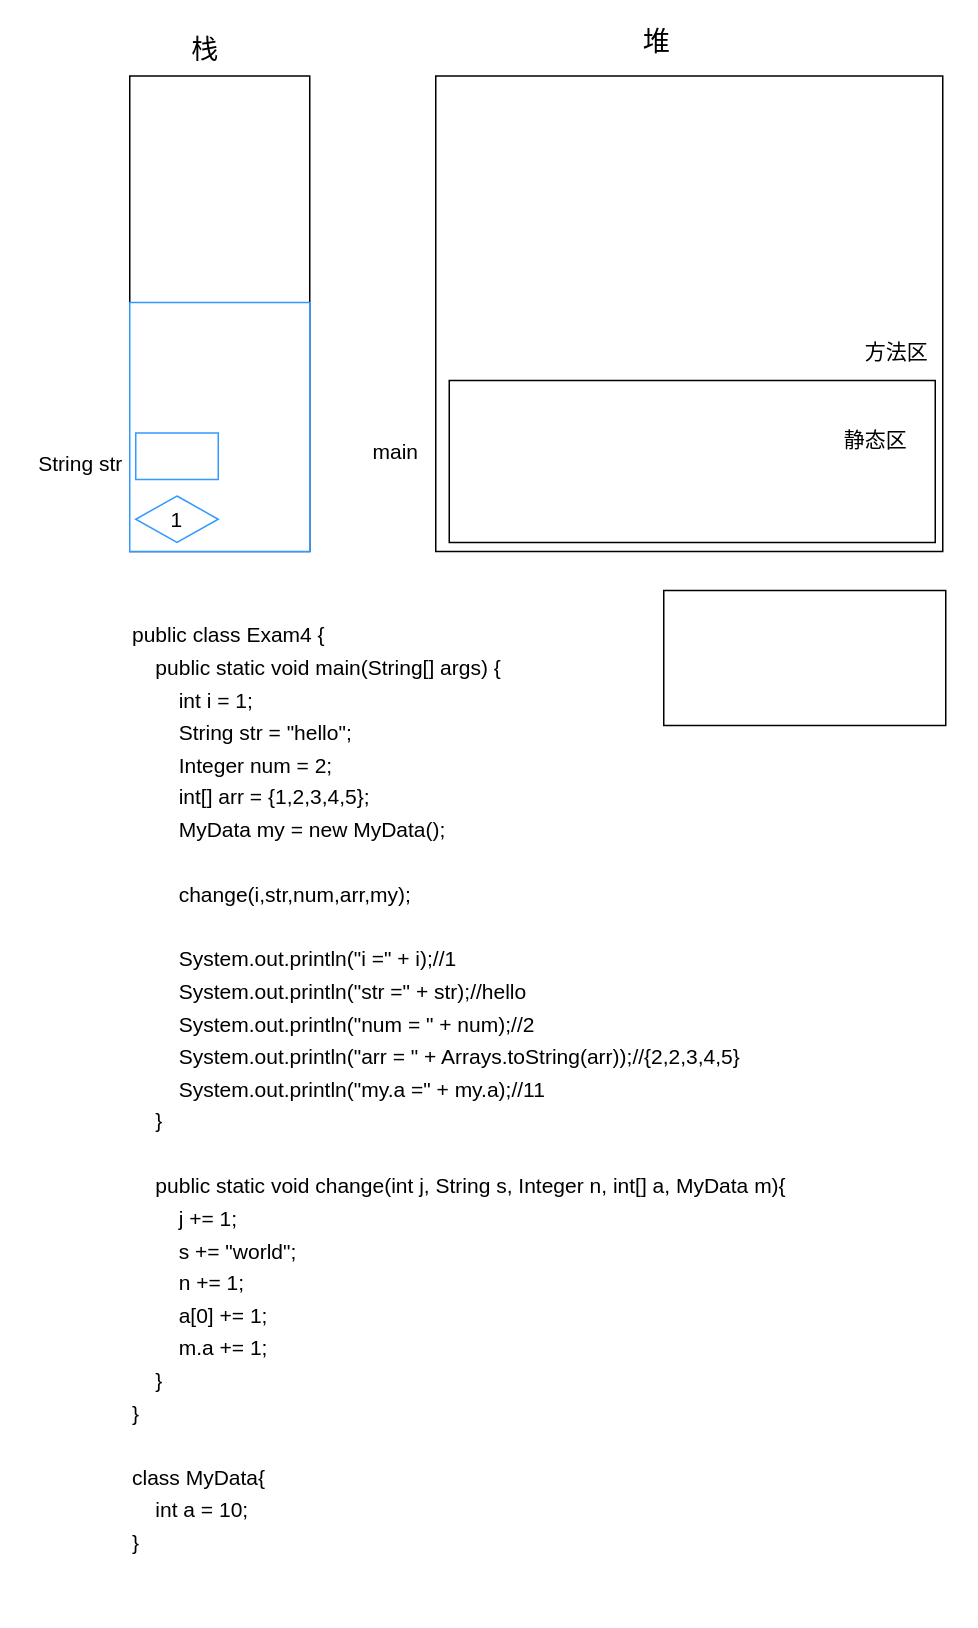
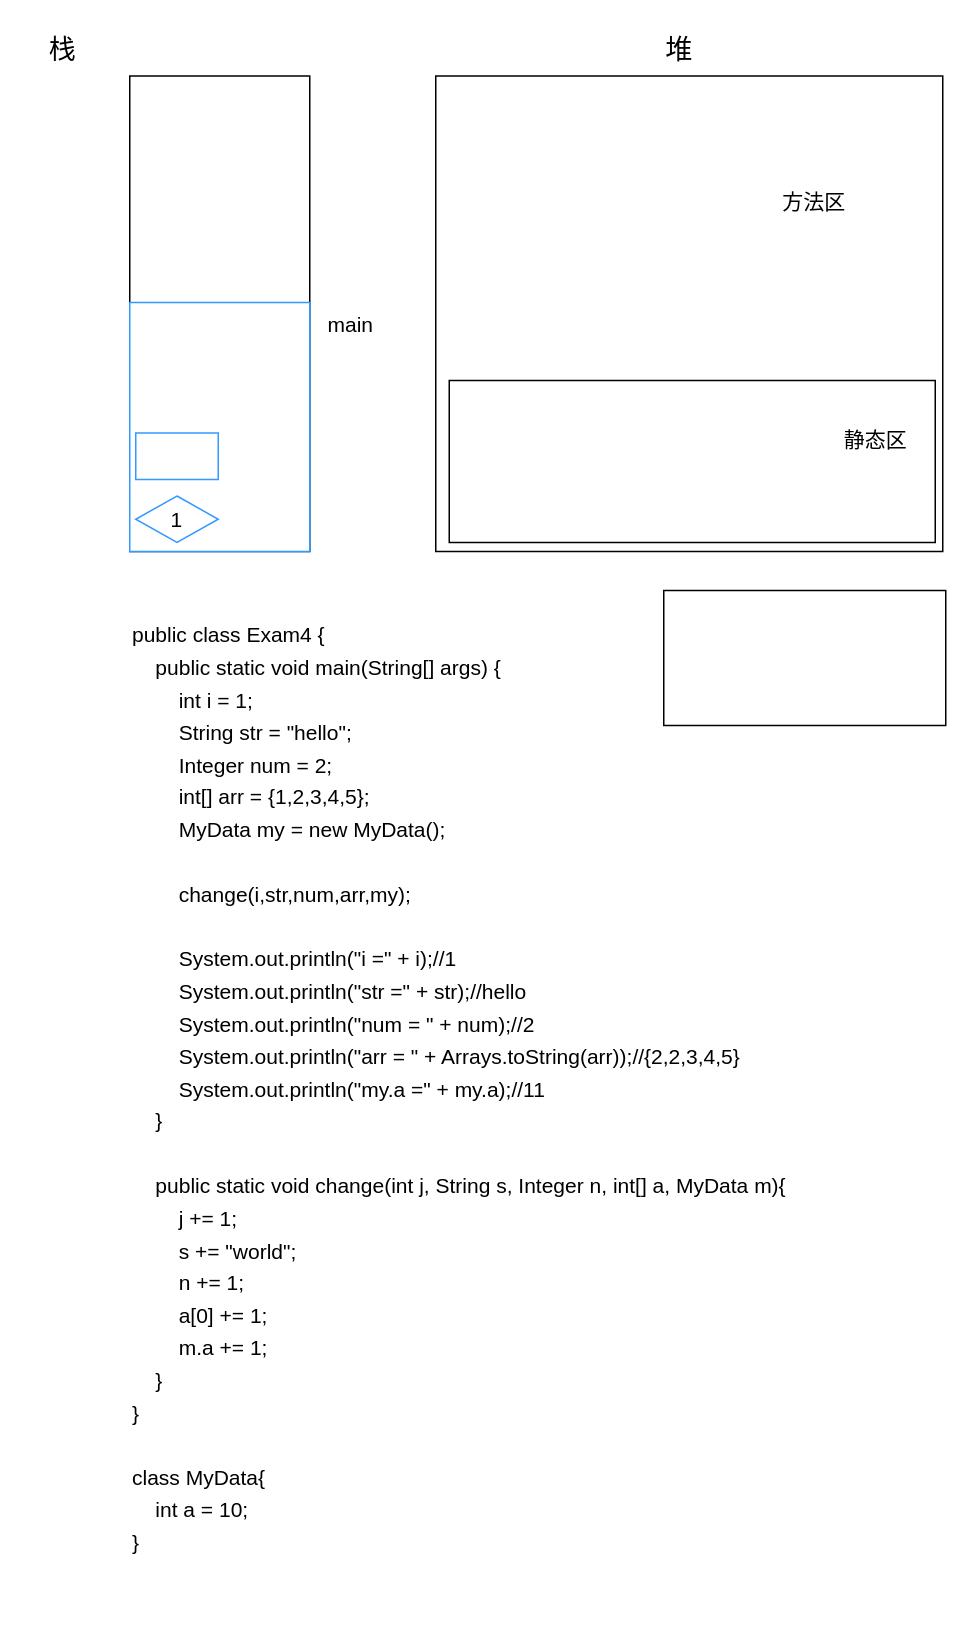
(656, 43) -> (679, 50)
(205, 50) -> (62, 50)
(896, 351) -> (814, 201)
(395, 452) -> (350, 324)
(80, 464) -> none
